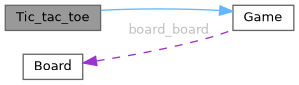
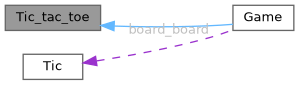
(160, 9) -> (174, 27)
(53, 67) -> (53, 67)
